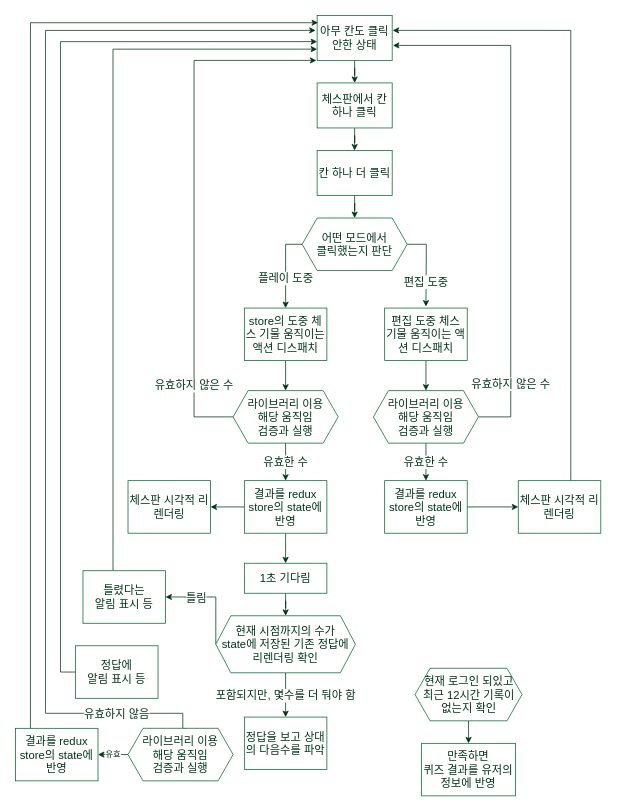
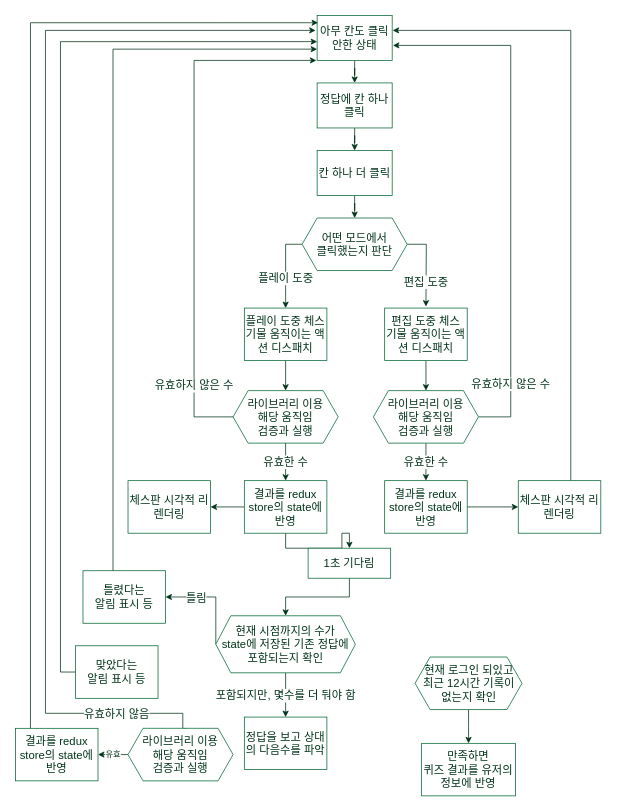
(354, 105) -> (354, 105)
(285, 334) -> (285, 334)
(285, 578) -> (349, 563)
(285, 644) -> (285, 644)
(117, 672) -> (117, 672)
(468, 694) -> (468, 683)
